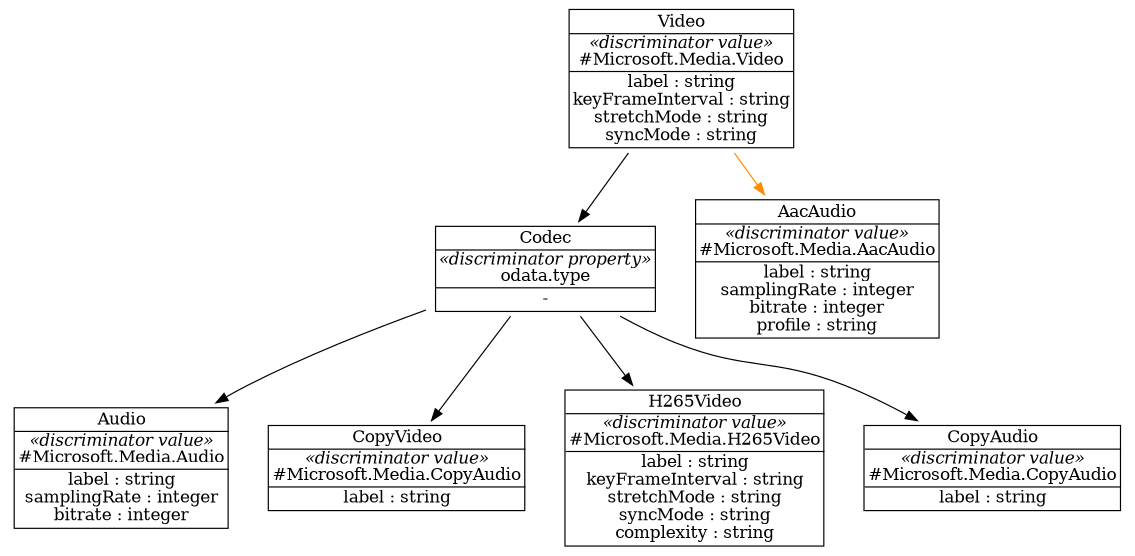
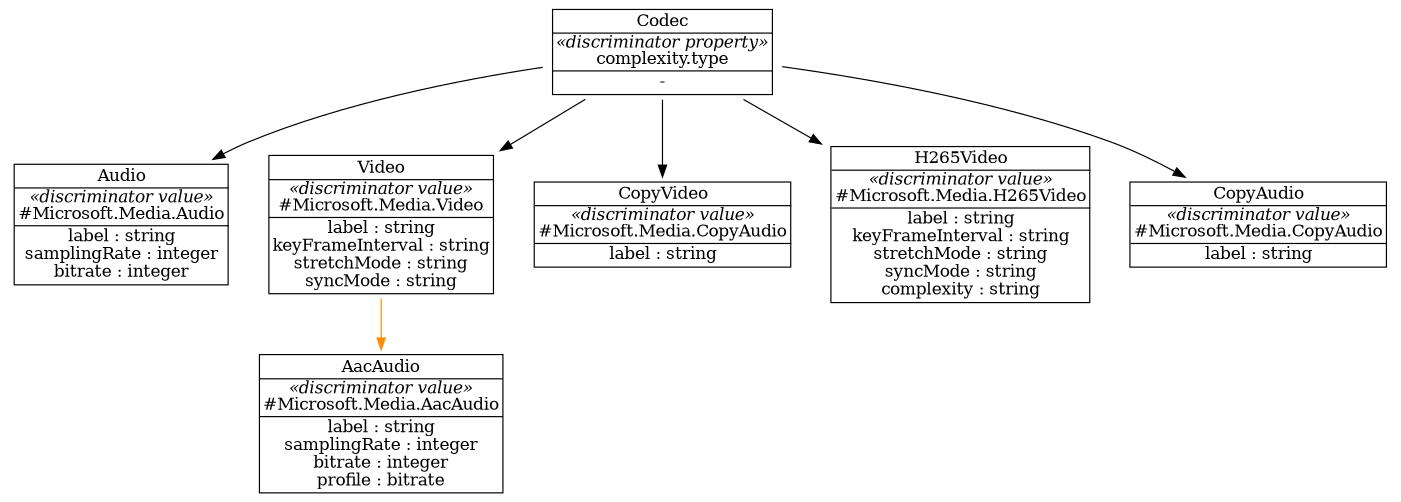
(607, 182) -> (548, 122)
(545, 276) -> (662, 59)
(817, 326) -> (381, 480)
